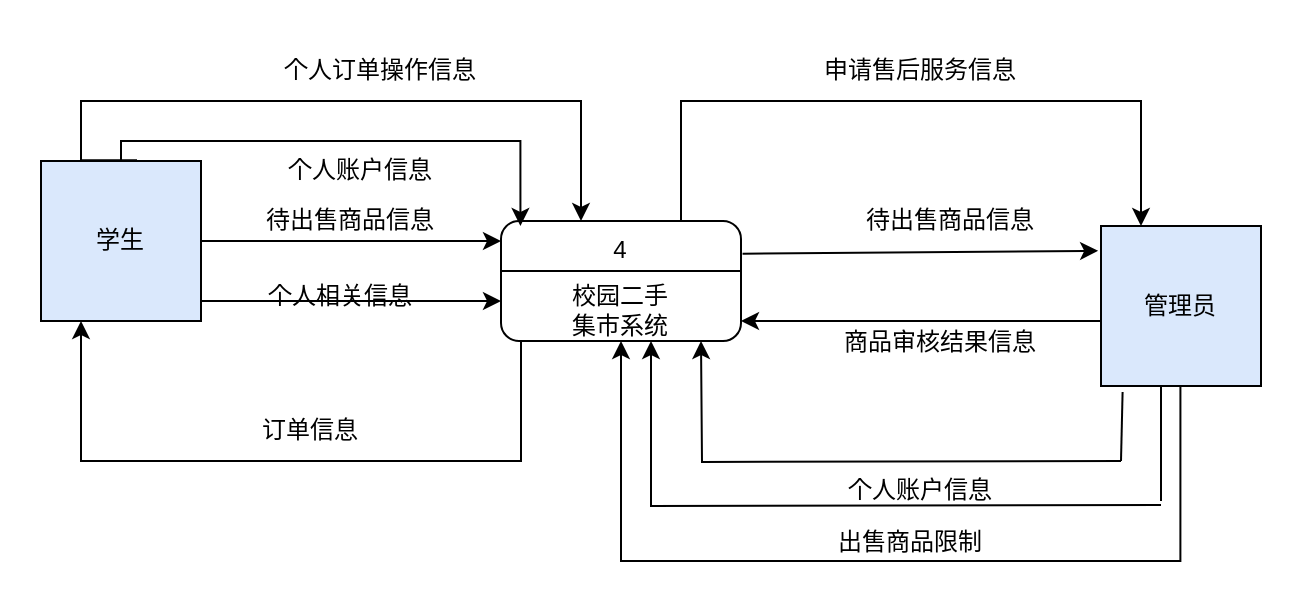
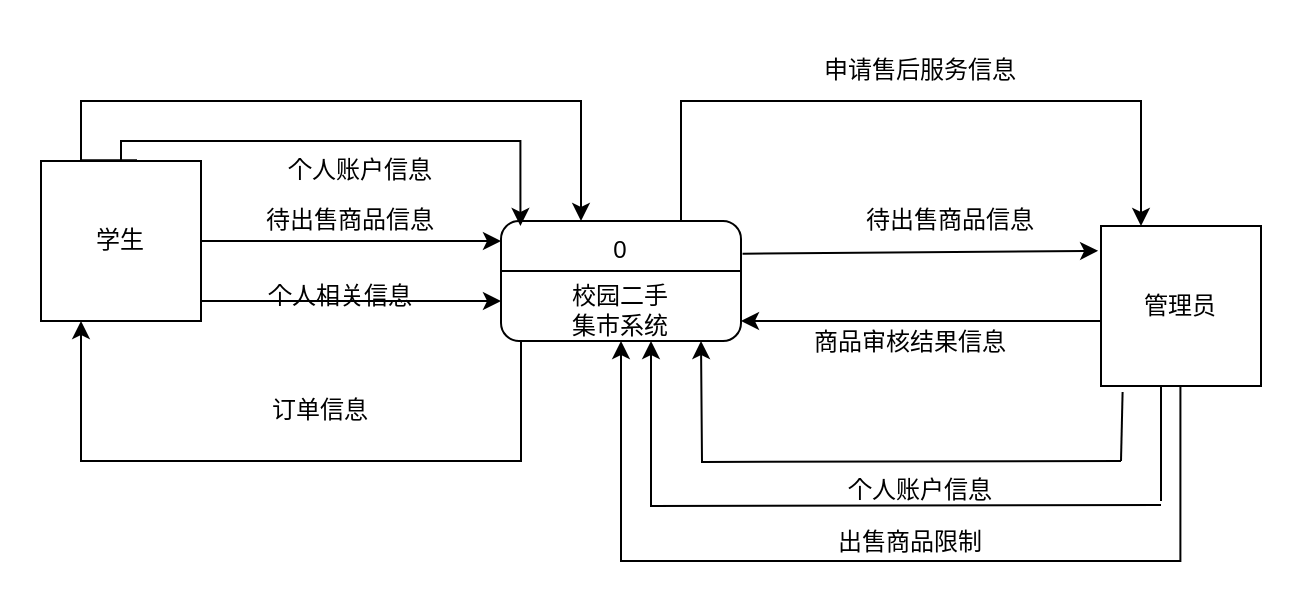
(381, 71) -> none
(121, 241) -> (121, 241)
(621, 251) -> (621, 251)
(1181, 306) -> (1181, 306)
(941, 344) -> (911, 344)
(311, 431) -> (321, 411)
